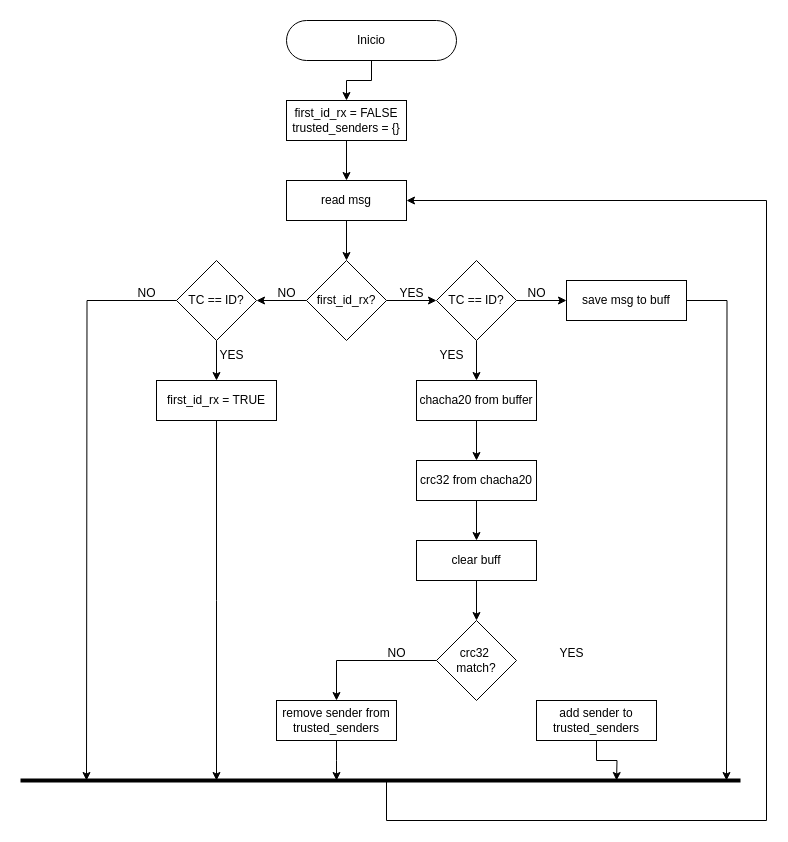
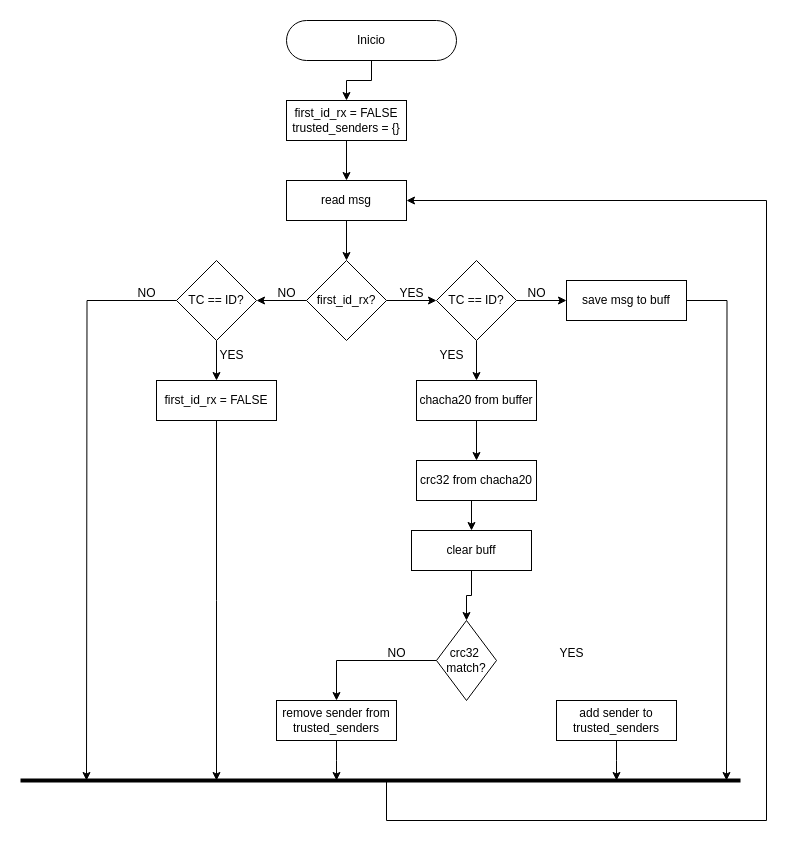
(217, 401) -> (217, 401)
(477, 561) -> (472, 551)
(477, 661) -> (467, 661)
(597, 721) -> (617, 721)
